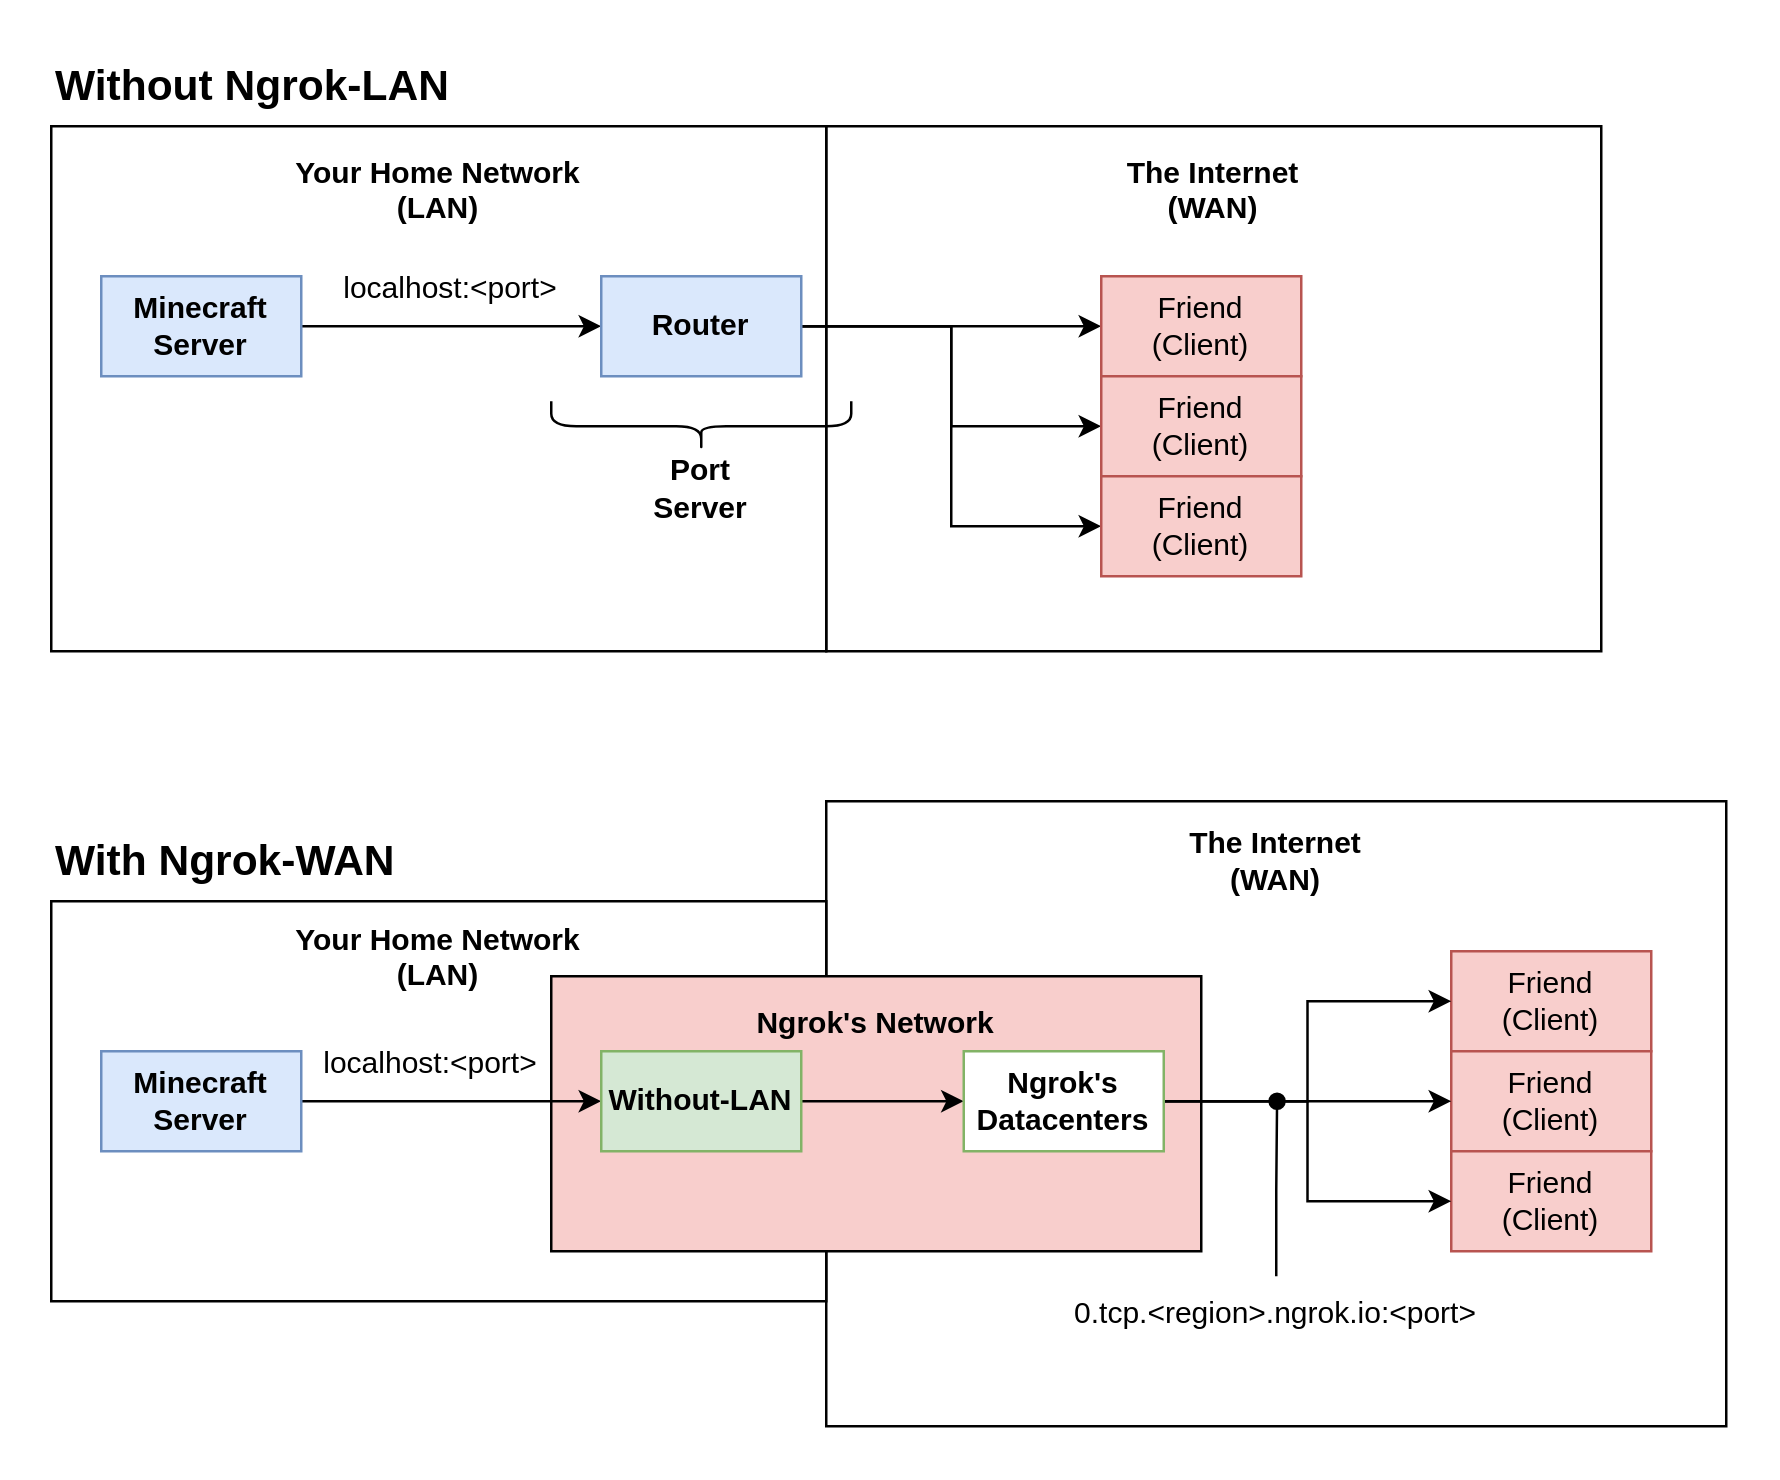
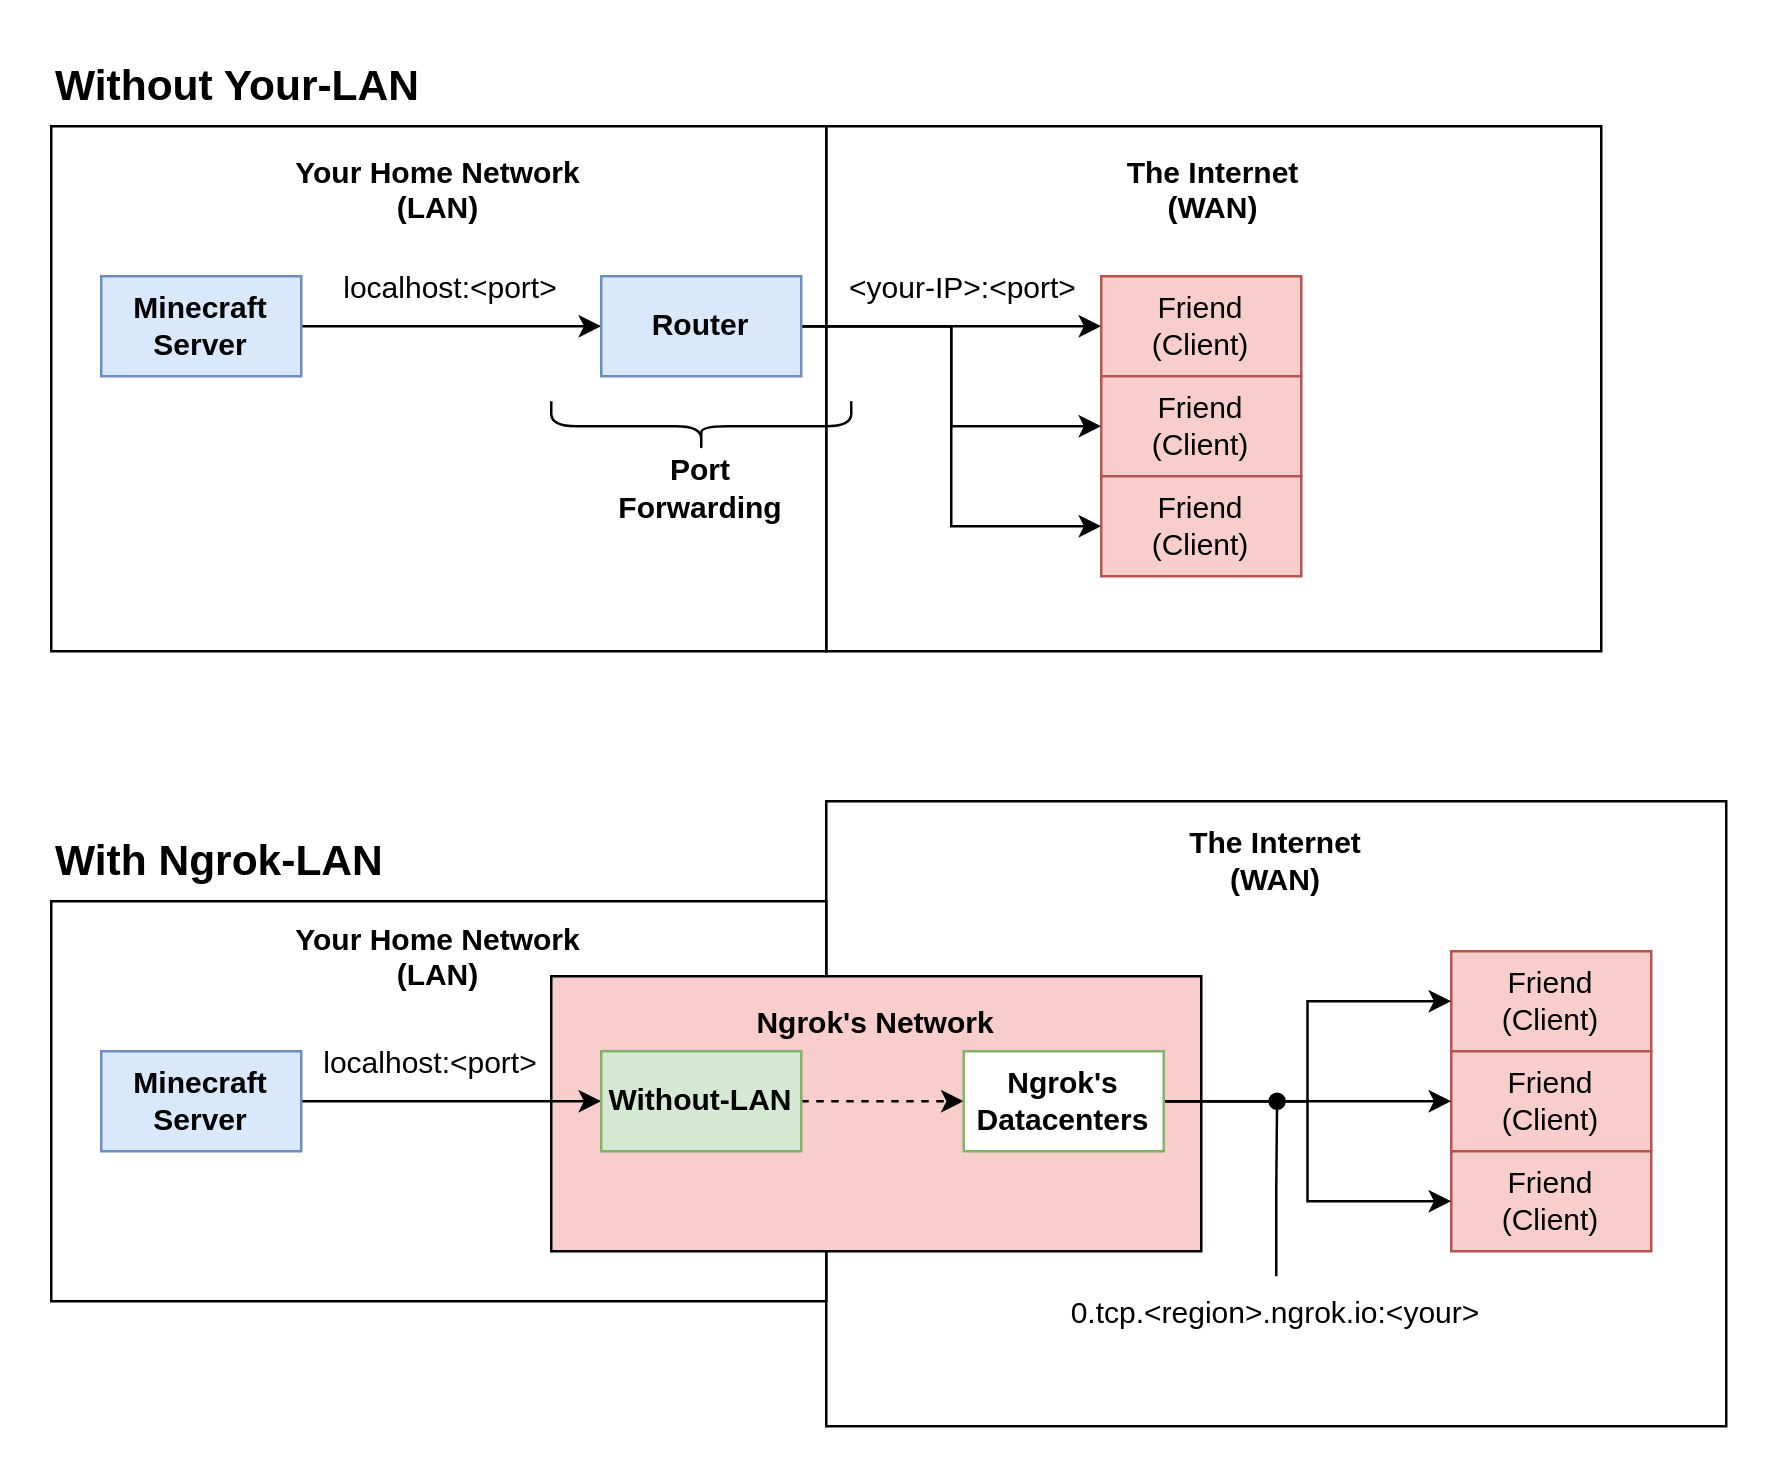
(248, 89) -> (236, 89)
none -> (964, 289)
(701, 489) -> (701, 489)
(212, 864) -> (212, 864)
(877, 1101) -> (877, 1101)
(1276, 1314) -> (1276, 1314)
